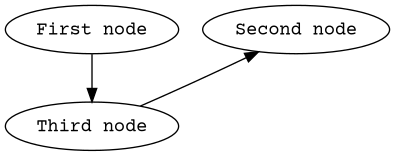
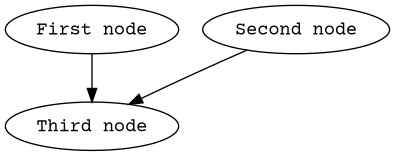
(194, 82) -> (194, 74)
